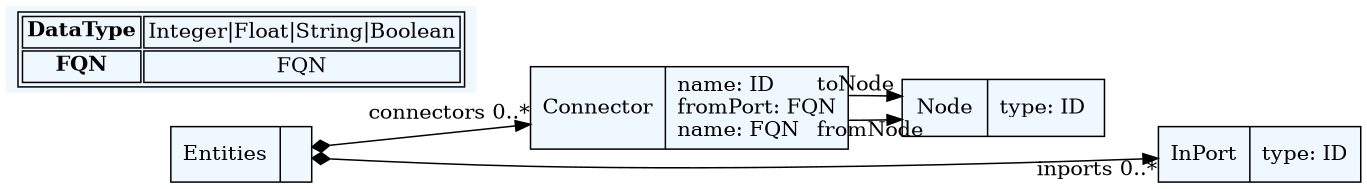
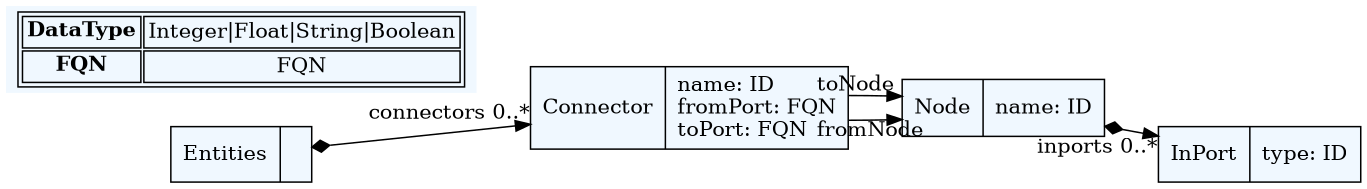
(1043, 107) -> (1044, 107)
(739, 130) -> (743, 130)
(737, 168) -> (1133, 131)
